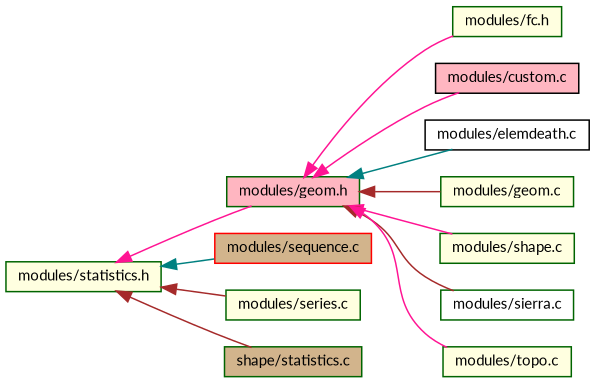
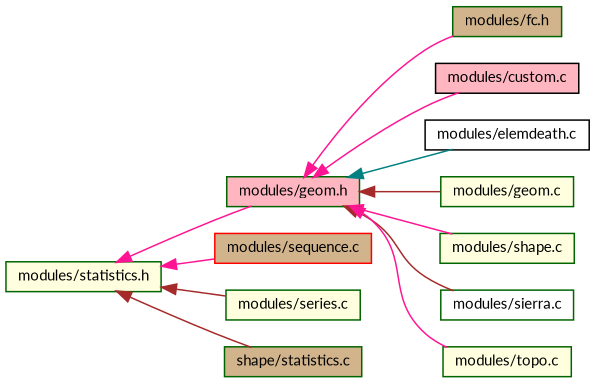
(507, 22) -> (507, 22)
(195, 262) -> (195, 262)
